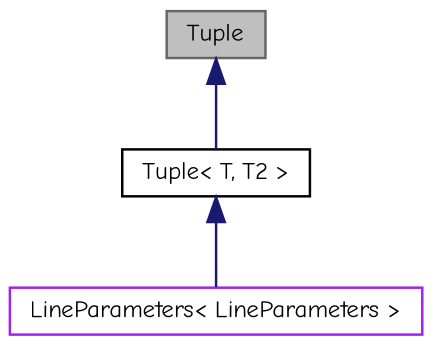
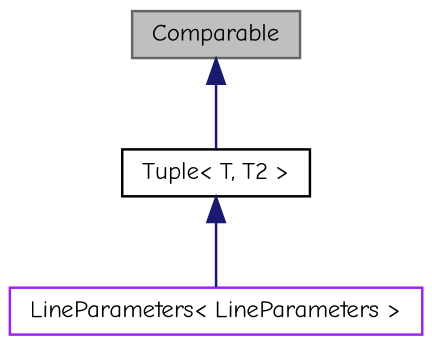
(216, 35) -> (216, 35)
